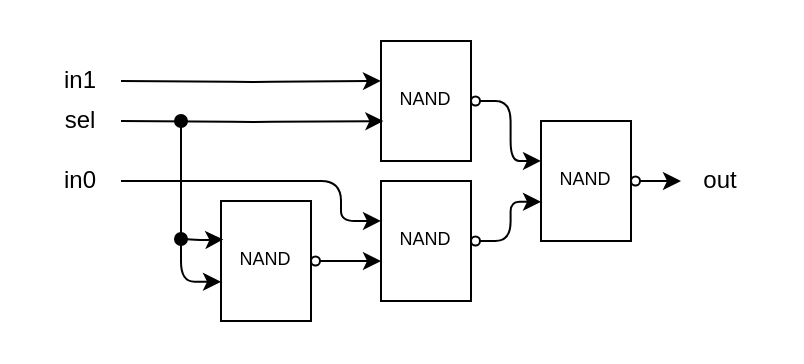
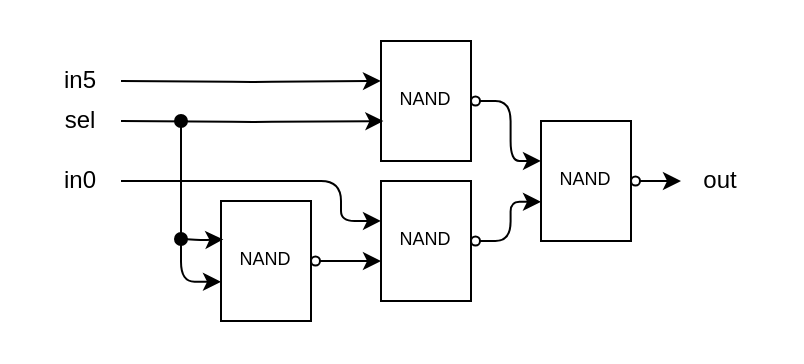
(81, 81) -> (81, 81)
